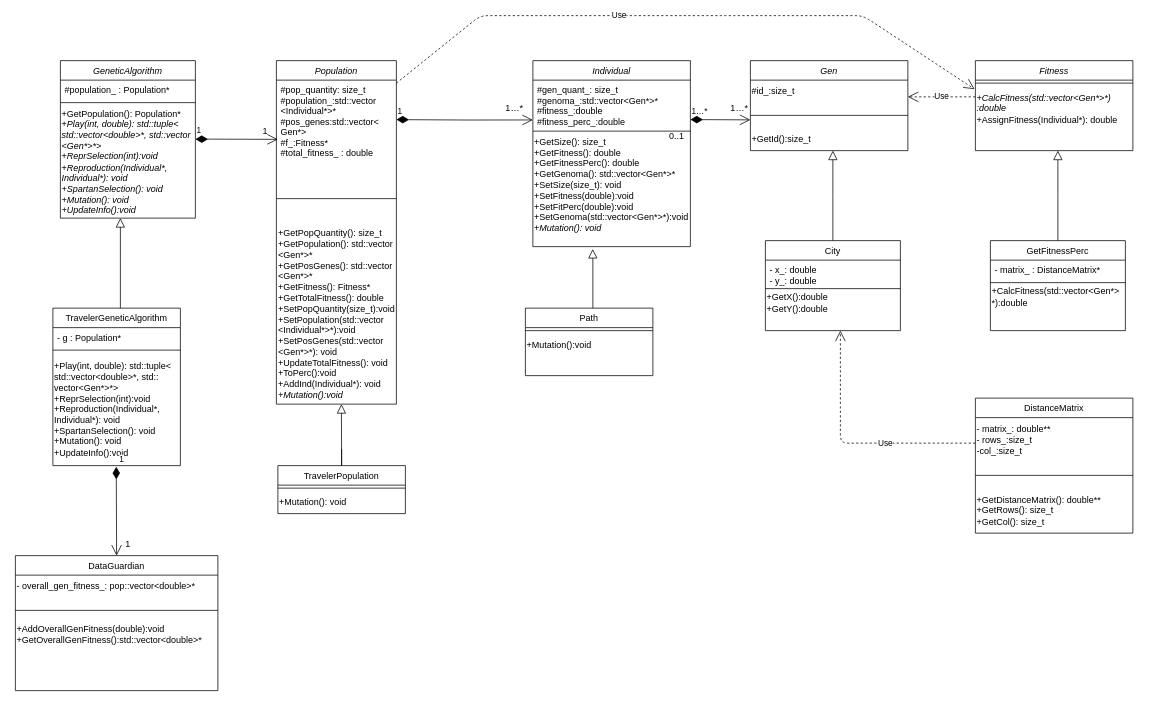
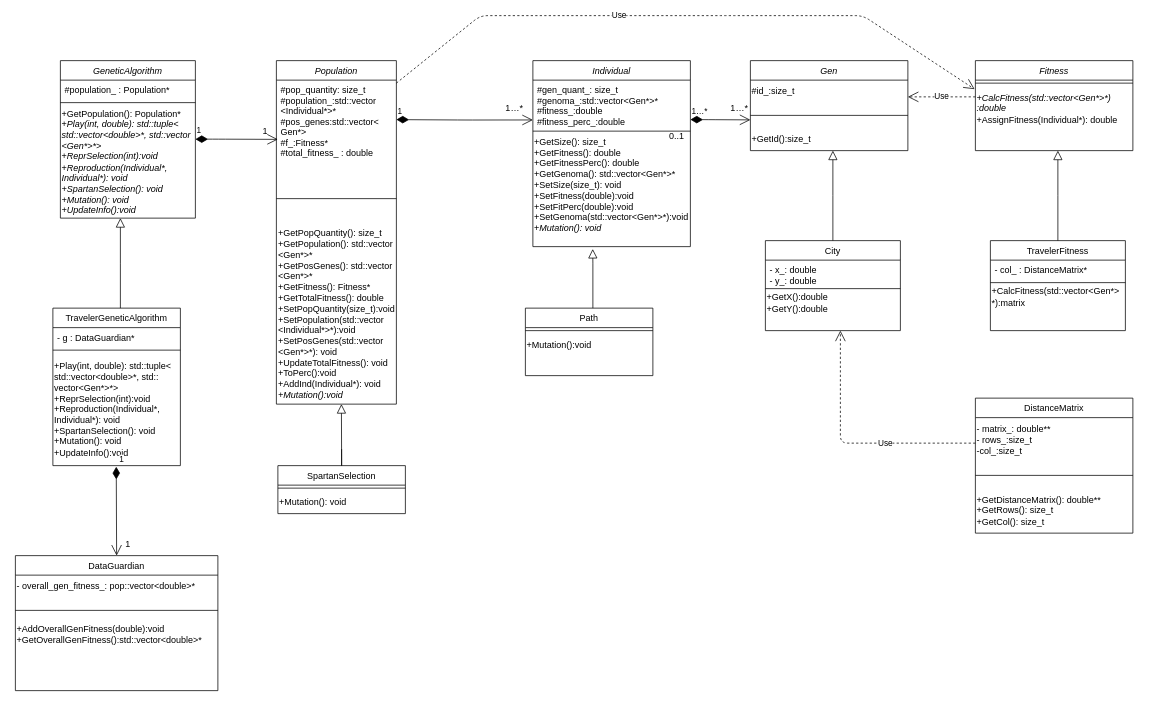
(1058, 251) -> (1058, 251)
(1054, 270) -> (1047, 270)
(1063, 297) -> (1063, 297)
(93, 338) -> (99, 338)
(341, 476) -> (341, 476)
